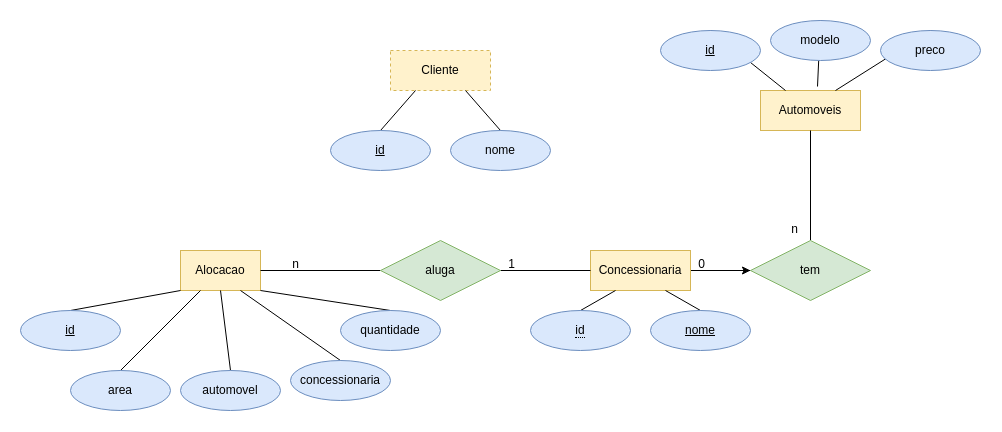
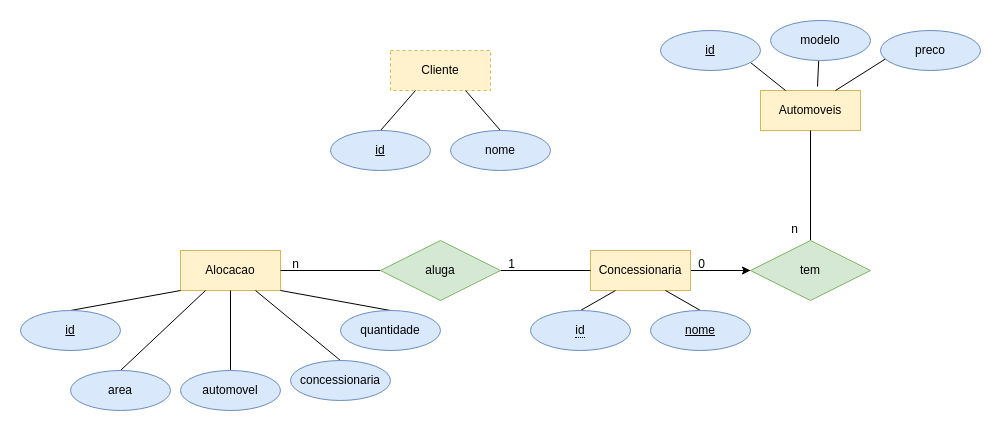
(221, 271) -> (231, 271)
